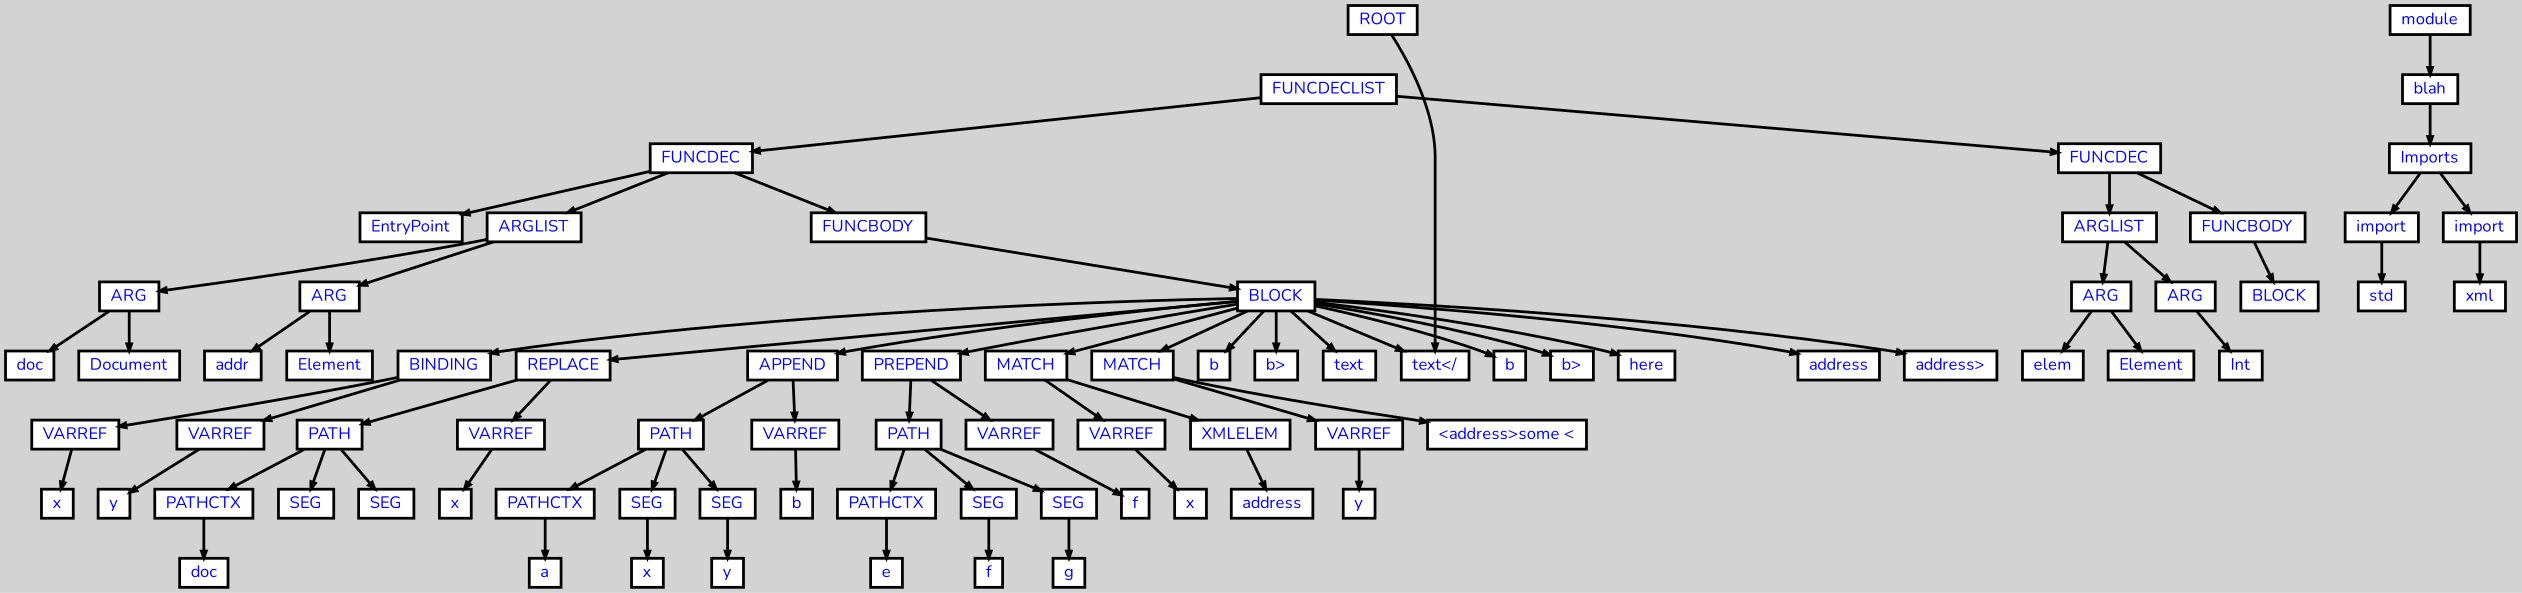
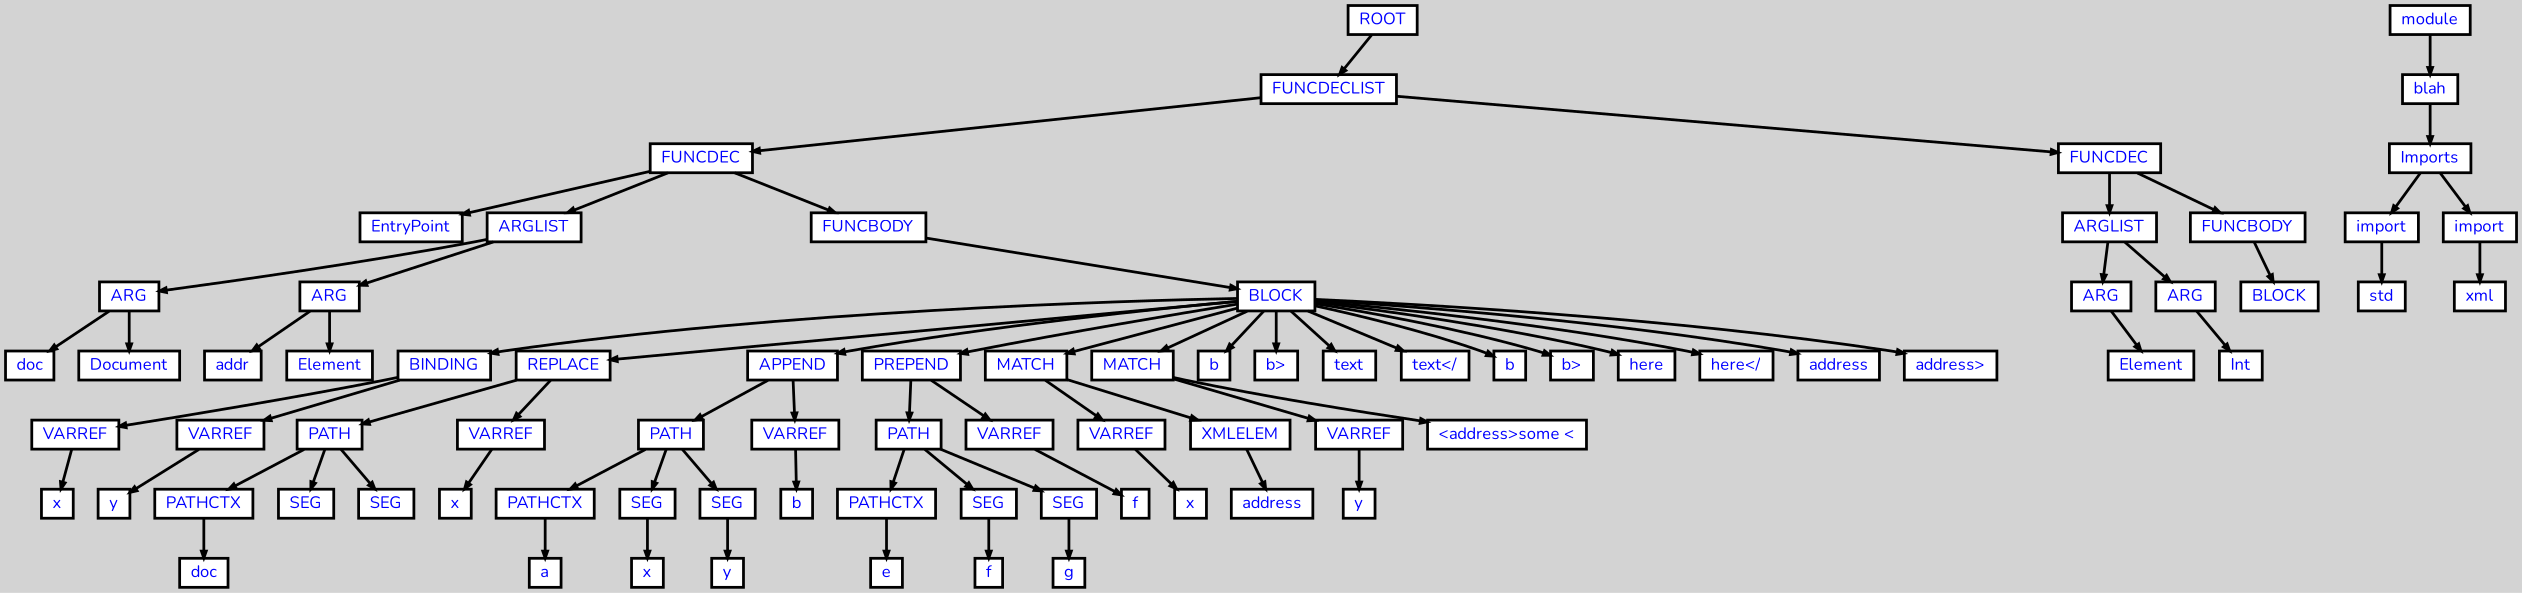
(1435, 184) -> (1358, 52)
none -> (1736, 366)
(2053, 366) -> none
